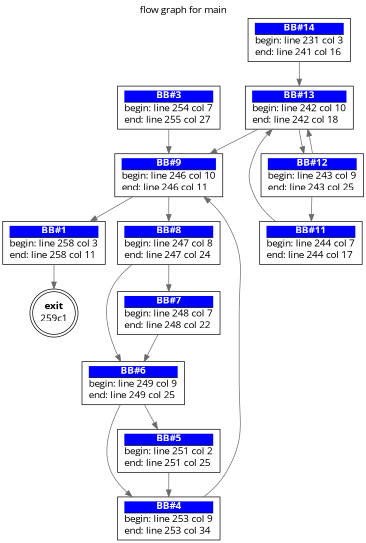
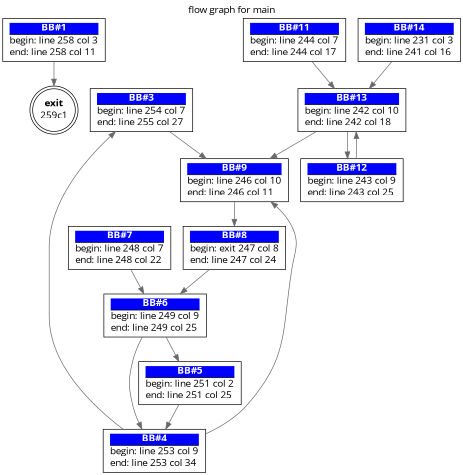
(312, 206) -> none
(114, 207) -> none
(169, 244) -> (234, 249)
(169, 275) -> none
none -> (49, 287)
